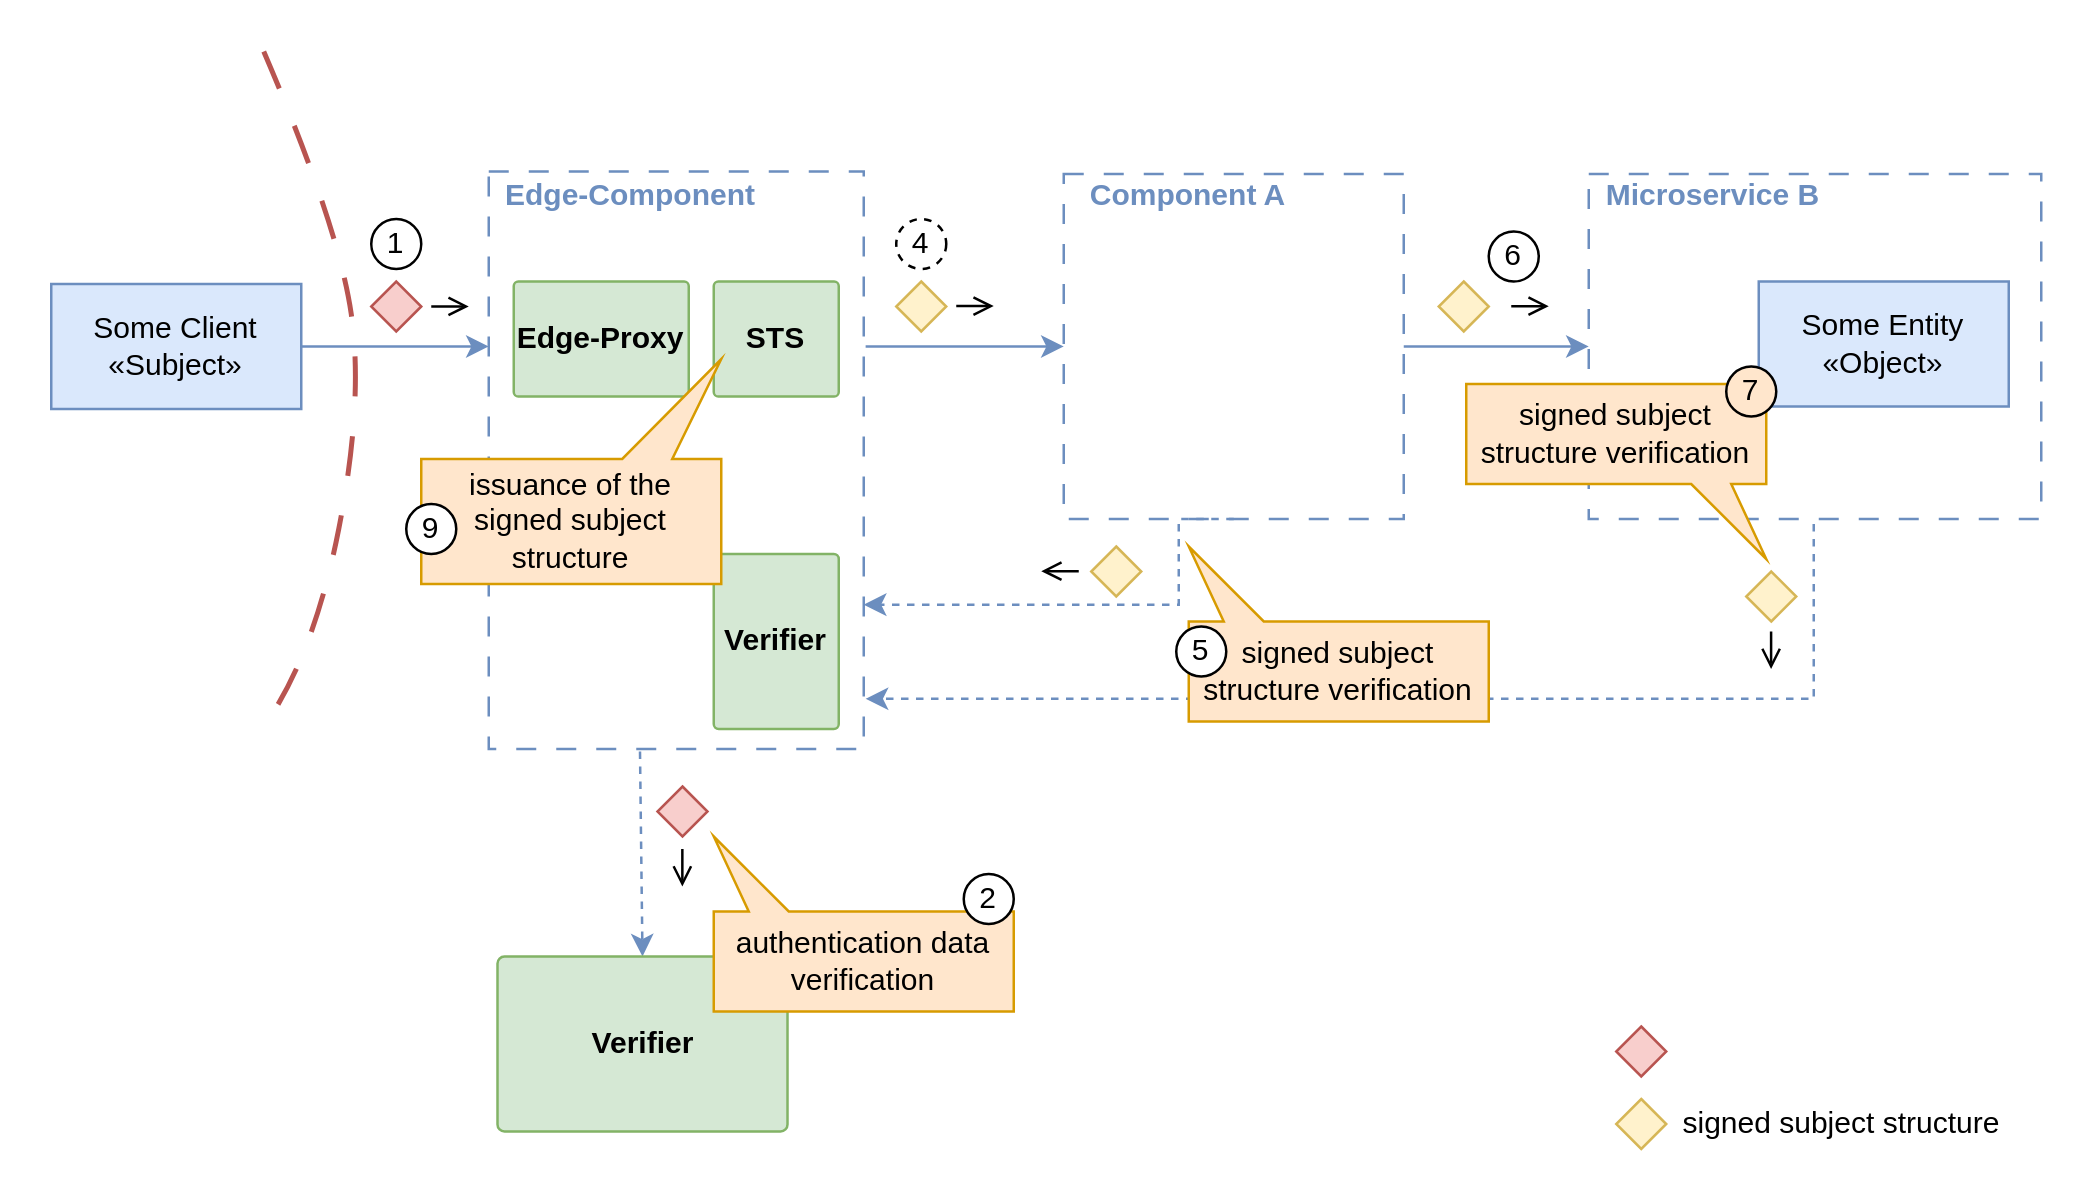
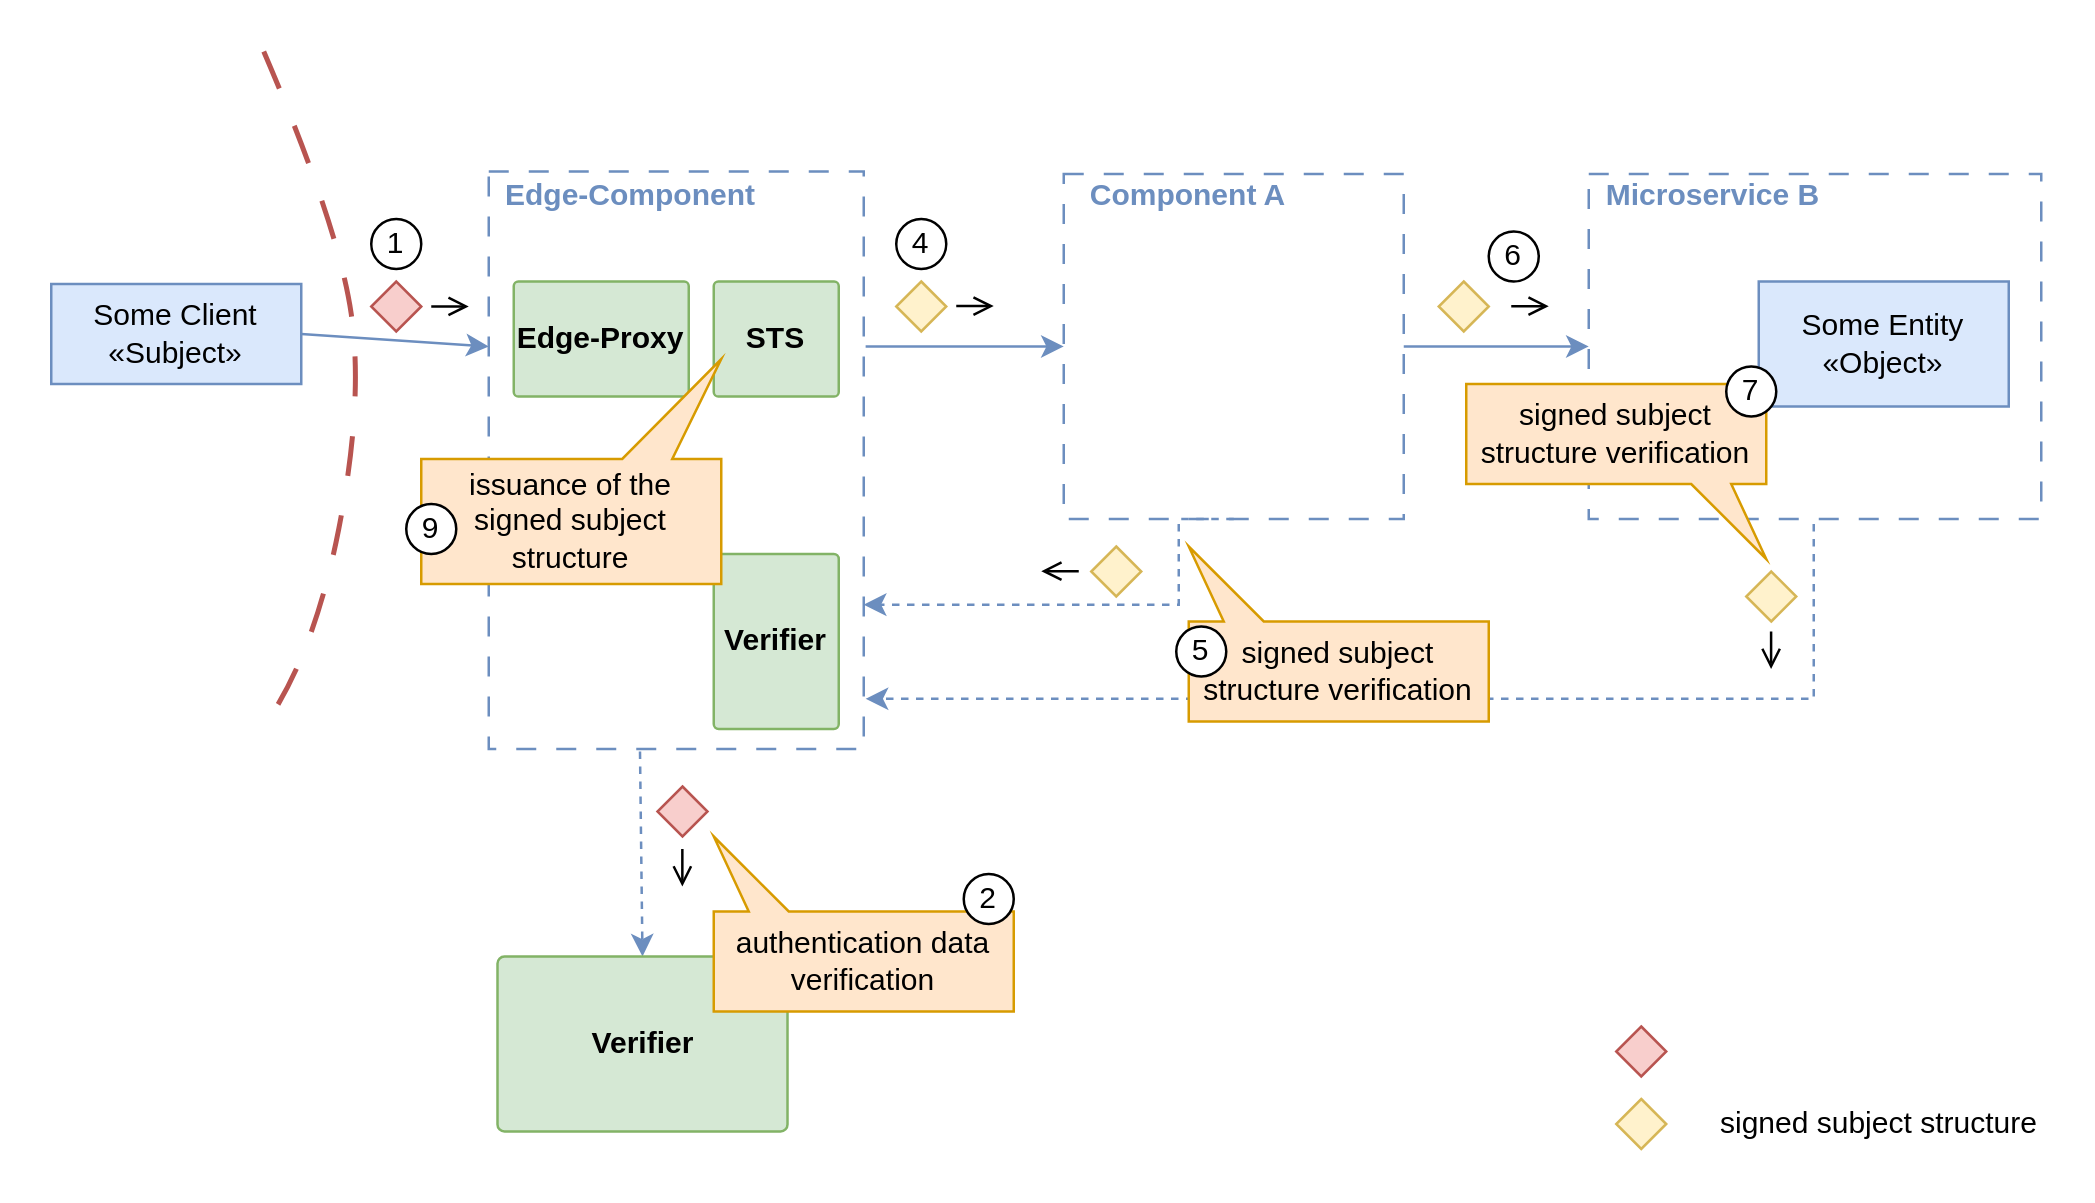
(921, 244) -> (921, 244)
(176, 346) -> (176, 334)
(1751, 391) -> (1751, 391)
(1860, 1124) -> (1898, 1124)
